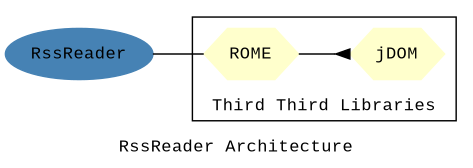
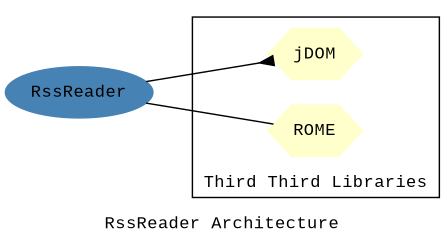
(317, 54) -> (203, 72)
